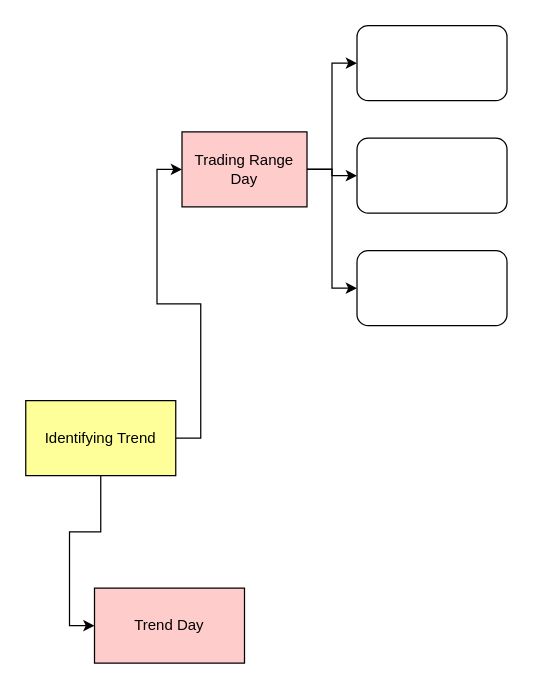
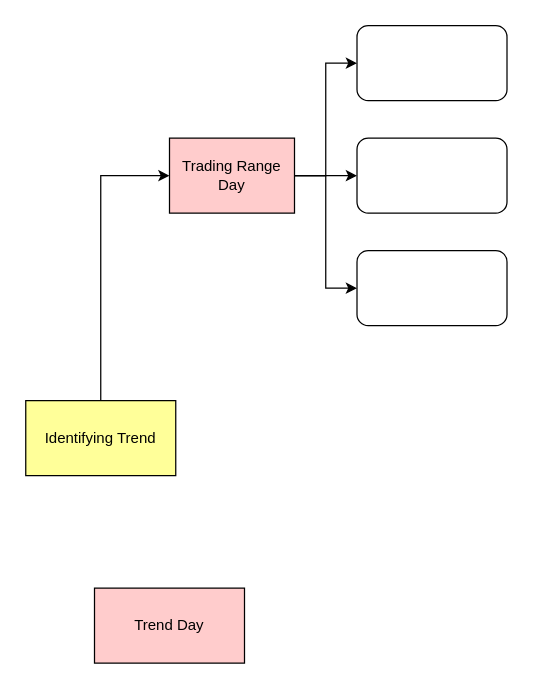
(244, 169) -> (232, 176)
(69, 543) -> none
